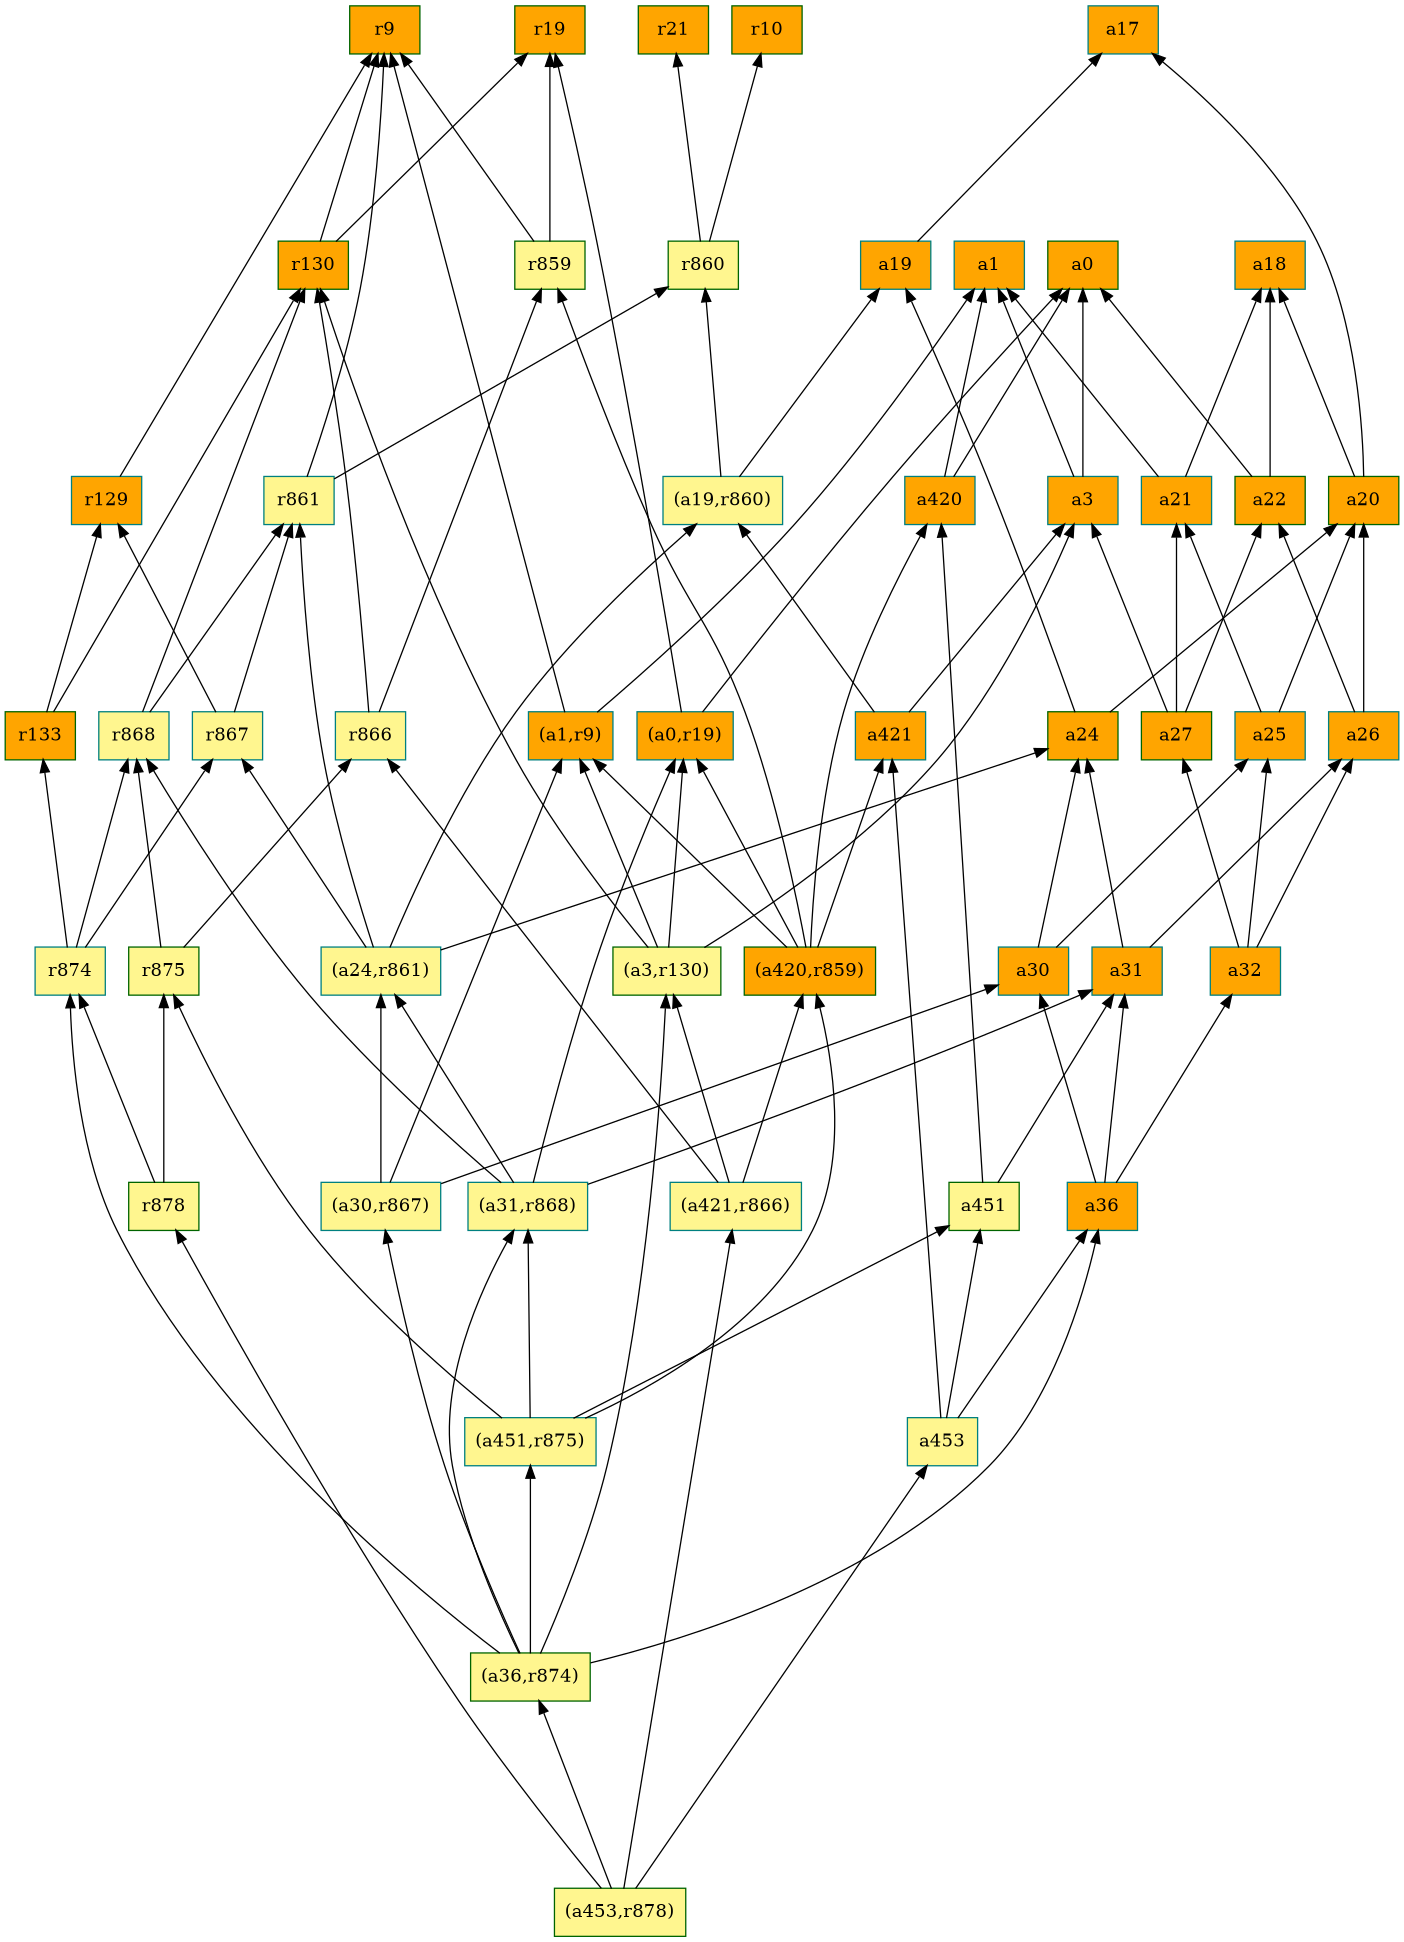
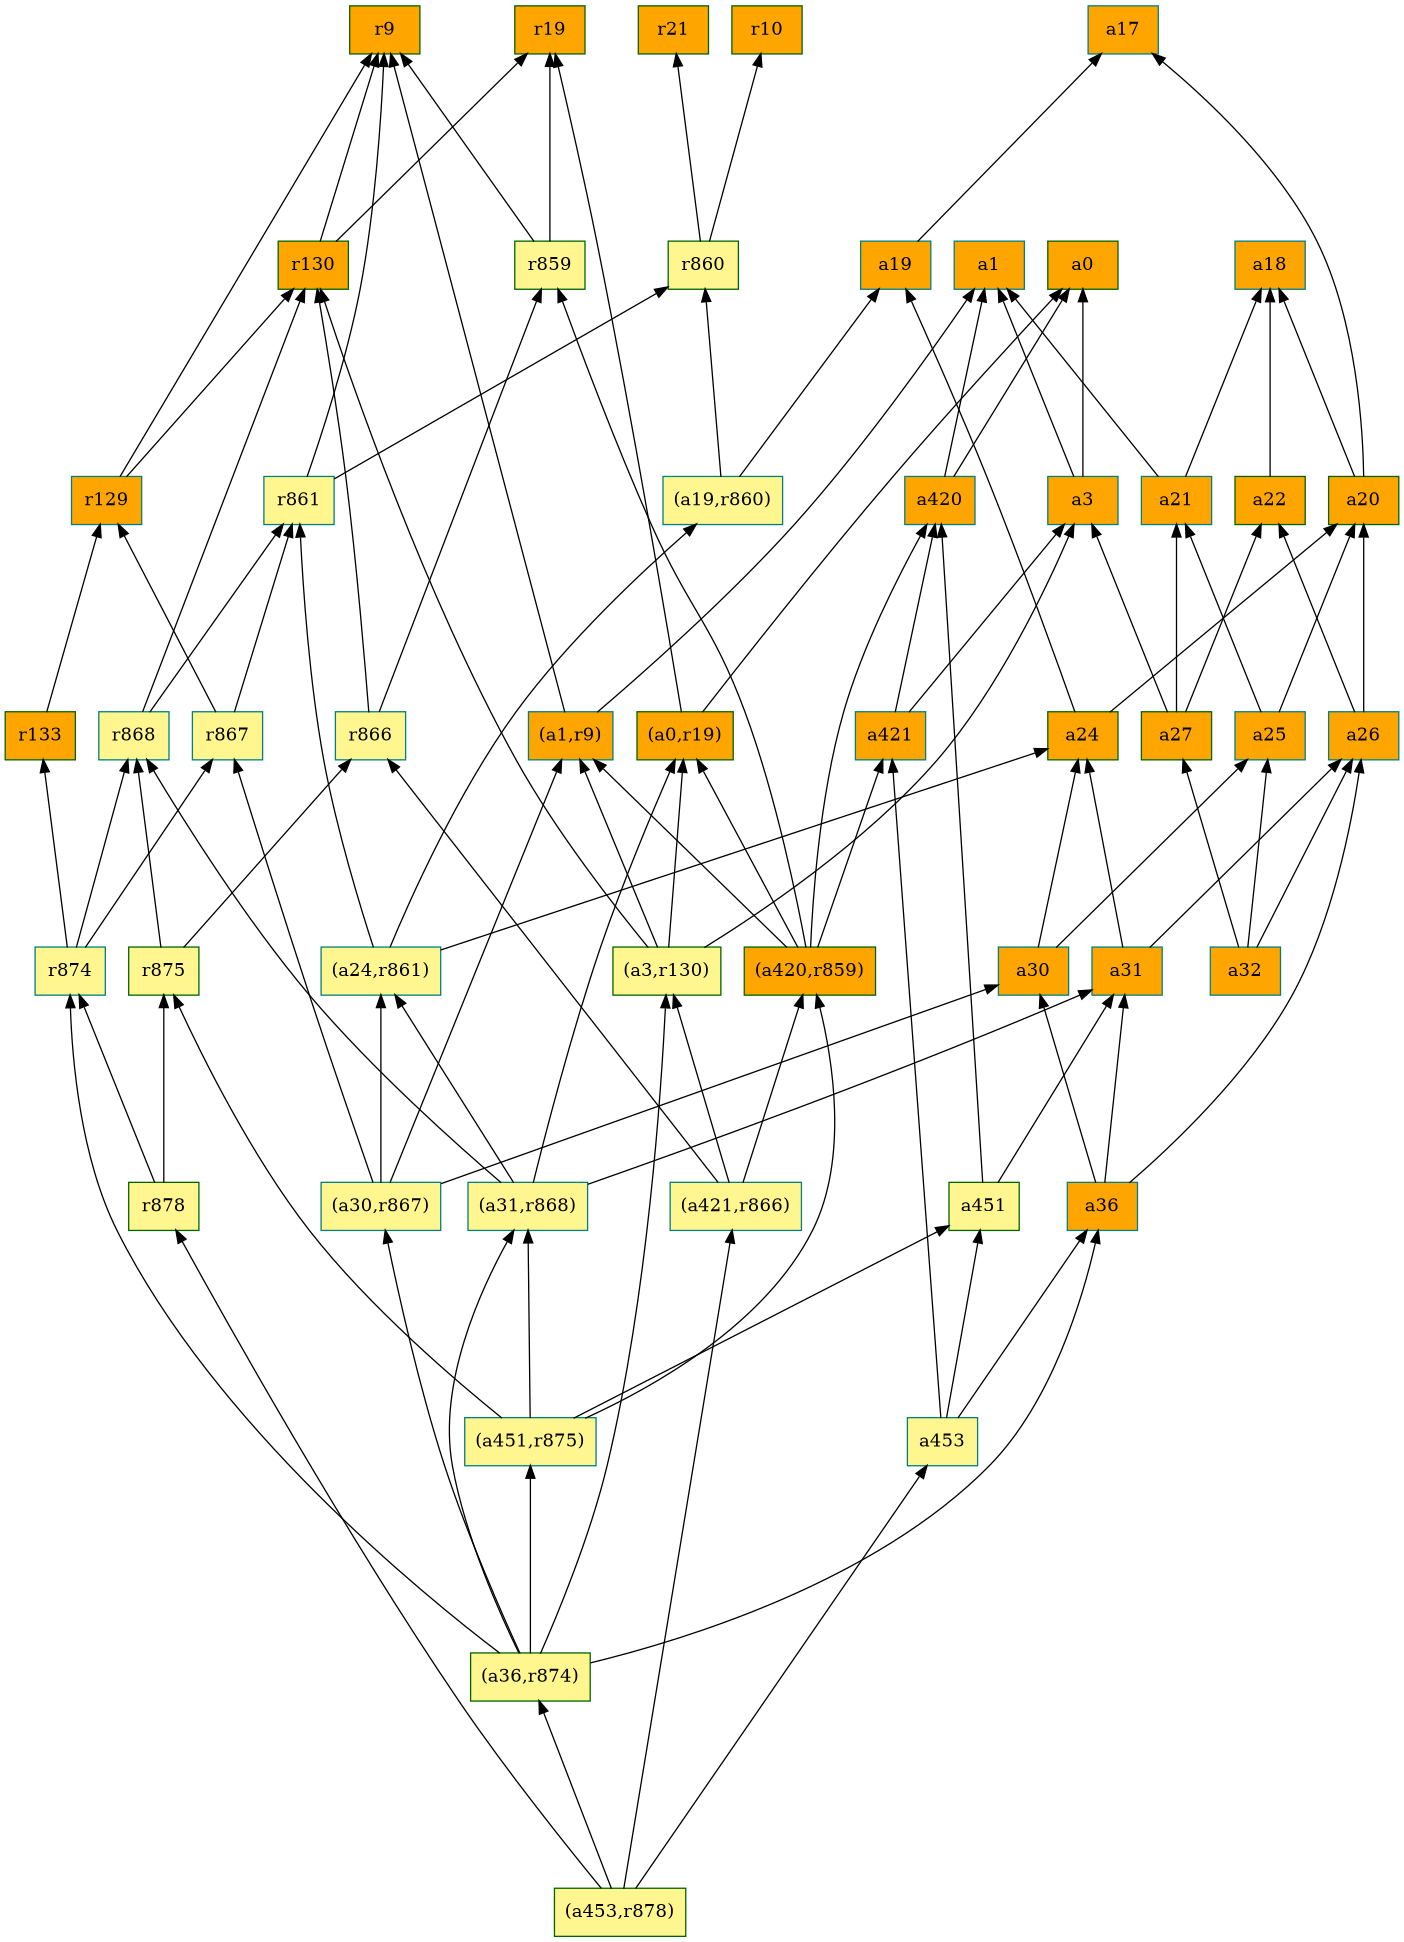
(1181, 388) -> none
(173, 506) -> (205, 388)
(810, 624) -> (914, 625)
(685, 736) -> (685, 736)
(308, 859) -> (300, 968)
(1170, 1094) -> (1288, 1002)
